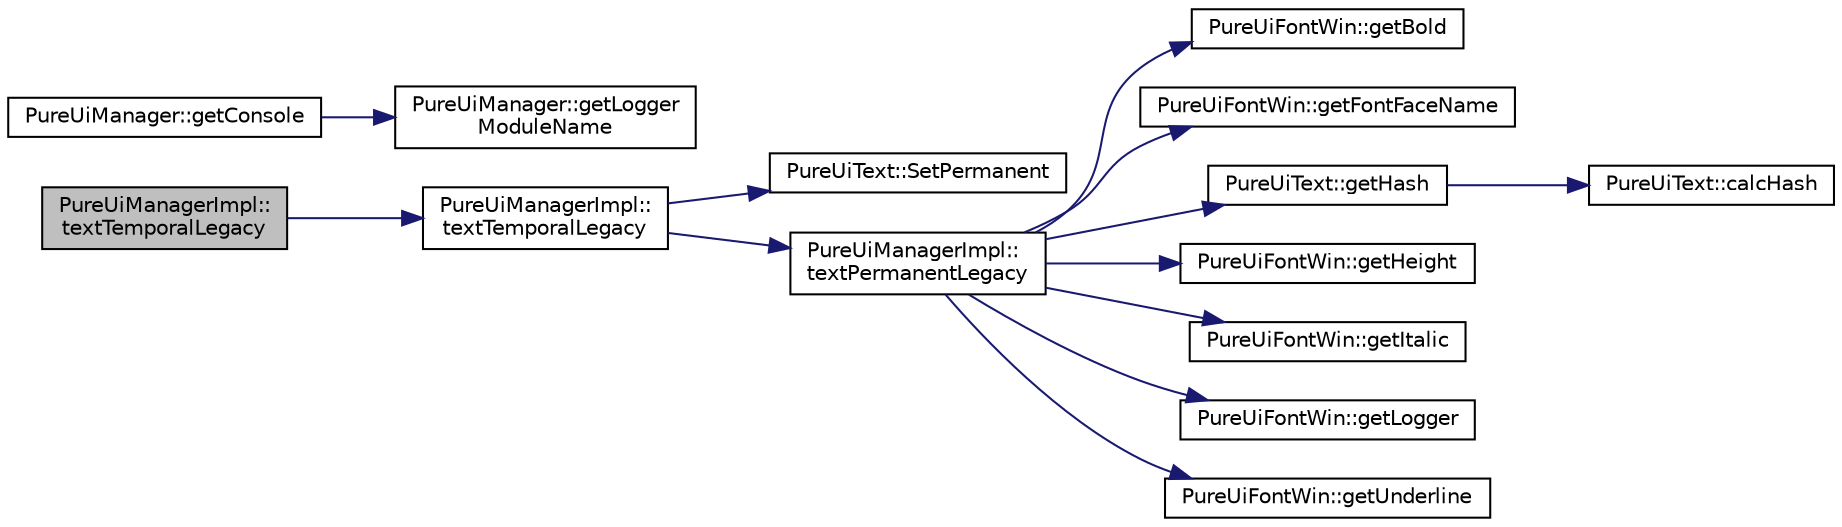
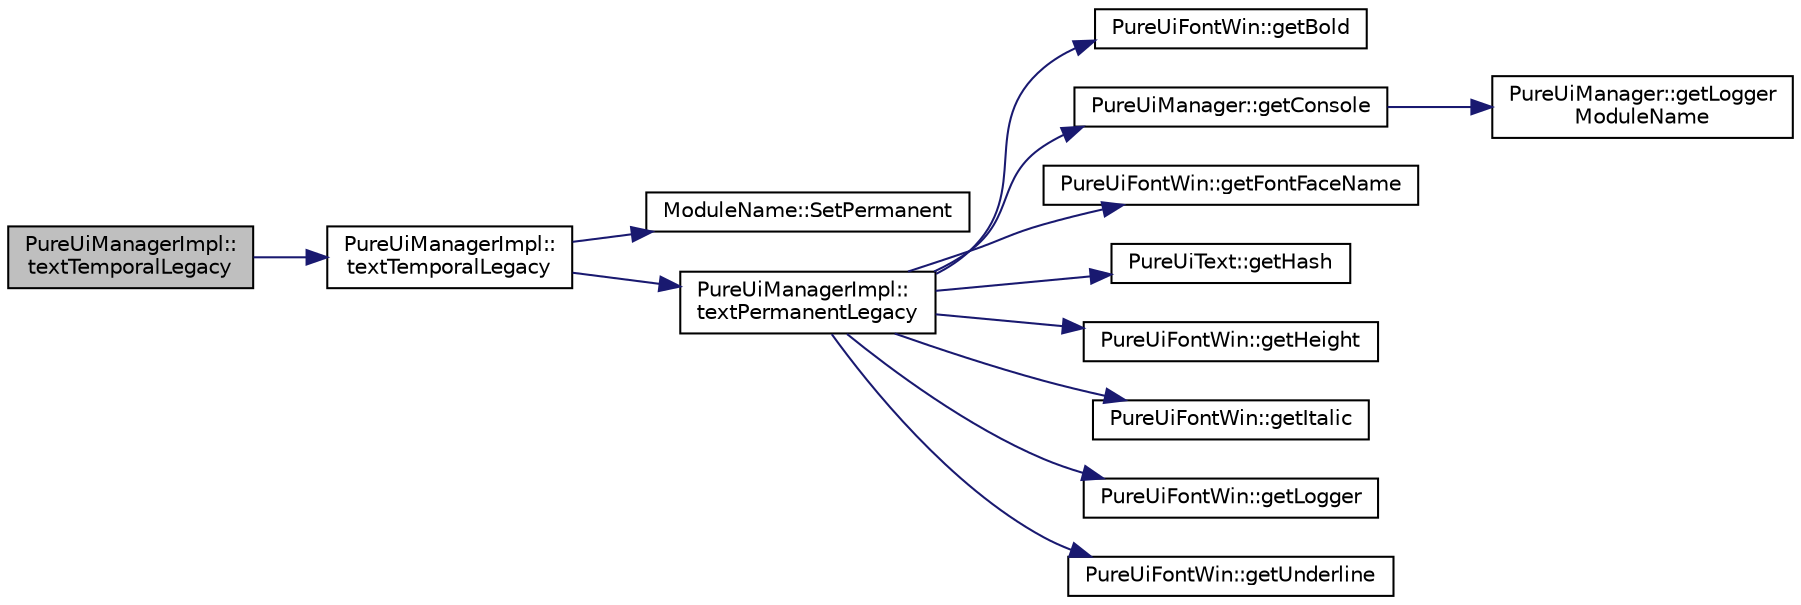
none -> (1019, 171)
(918, 173) -> (808, 212)
(1712, 185) -> none
